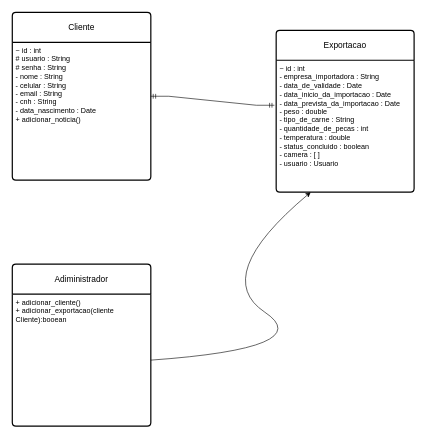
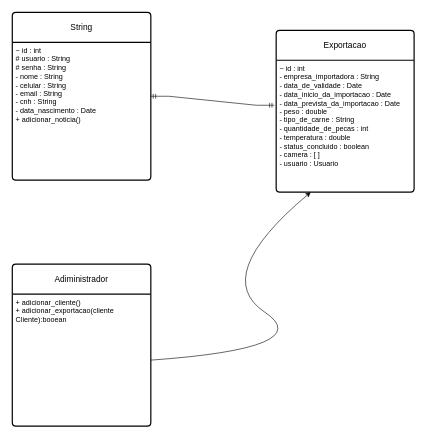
(82, 27) -> (82, 27)
